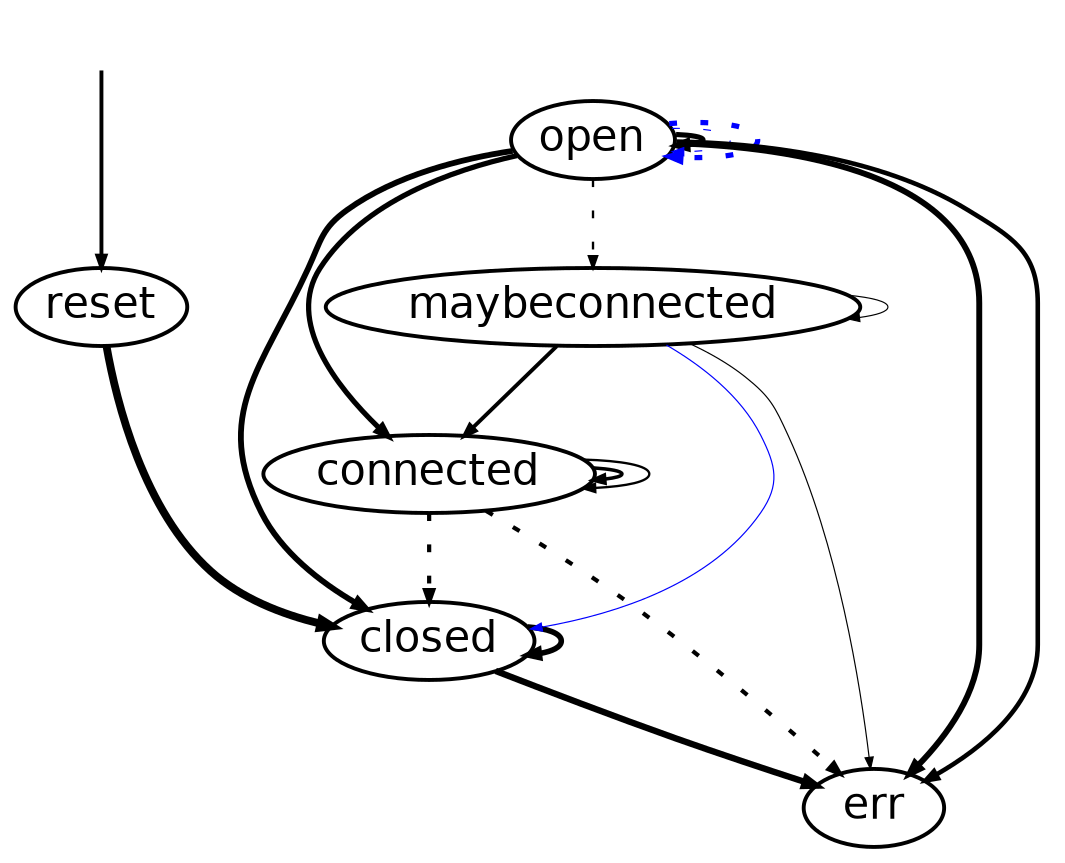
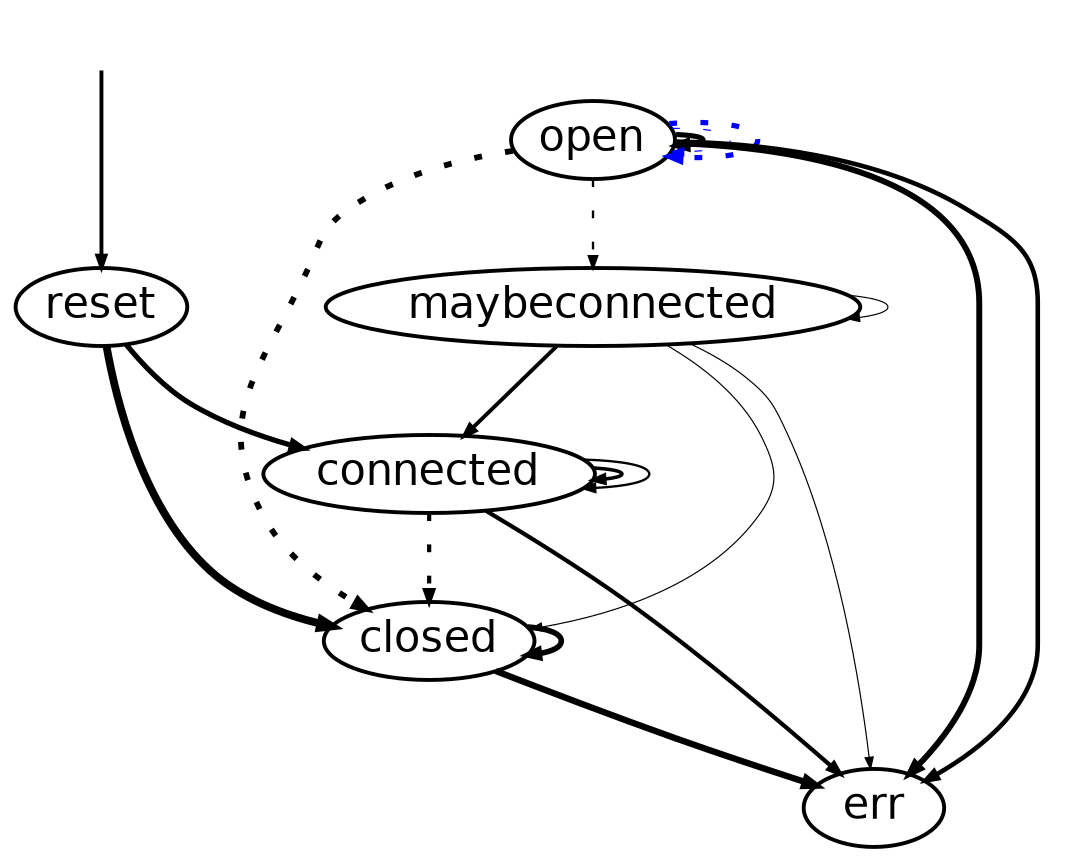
(311, 325) -> (200, 409)
(275, 333) -> (275, 333)
(749, 527) -> (749, 527)
(665, 630) -> (665, 630)
